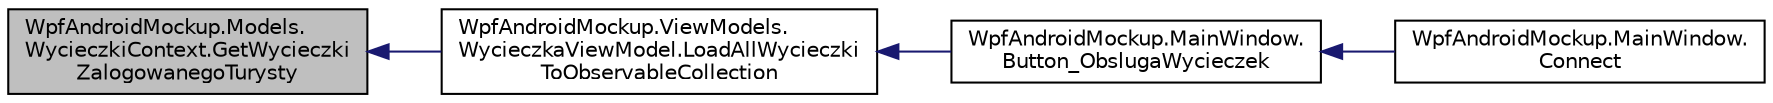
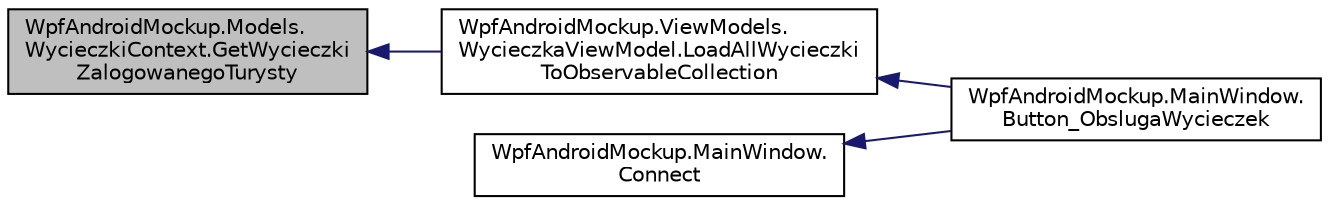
(1369, 52) -> (908, 136)
